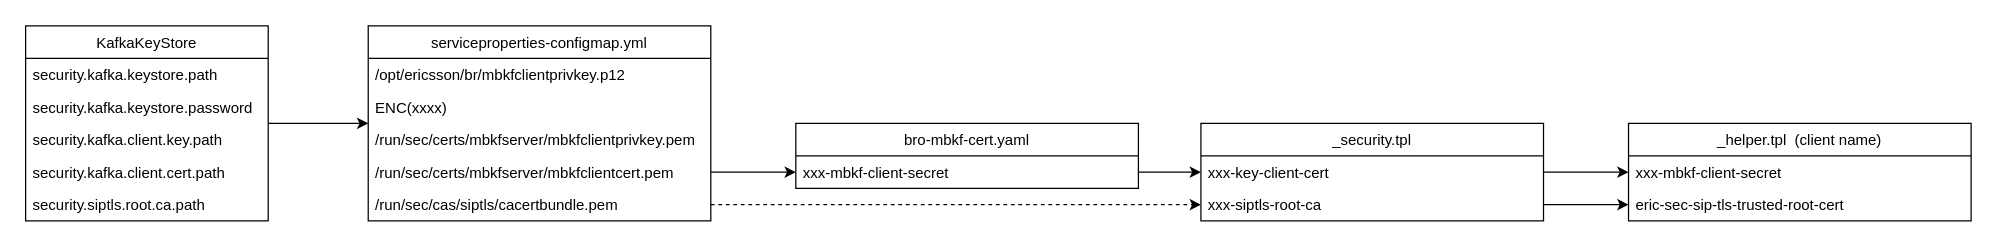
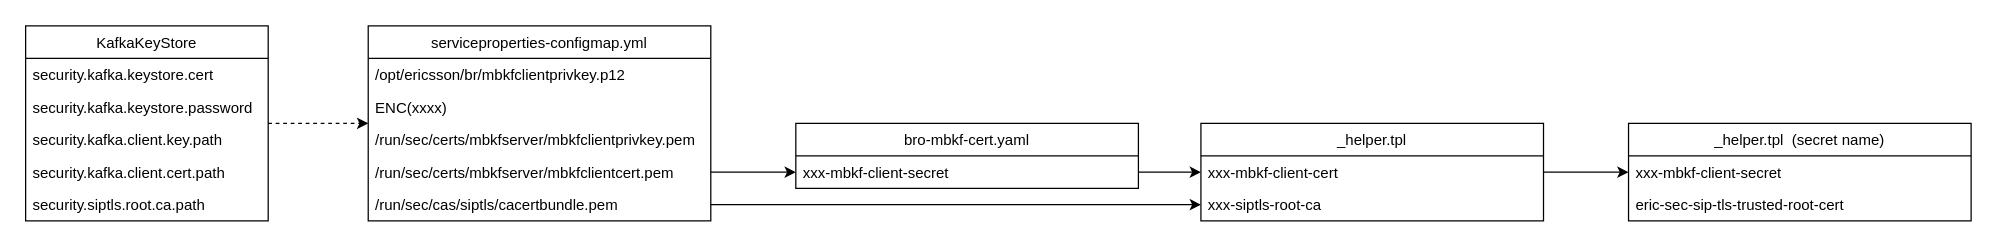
(142, 75) -> (142, 75)
(314, 123) -> (314, 123)
(1371, 140) -> (1371, 140)
(1799, 140) -> (1799, 140)
(1283, 173) -> (1288, 173)
(952, 204) -> (952, 204)
(1582, 204) -> none
